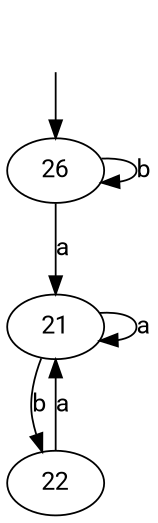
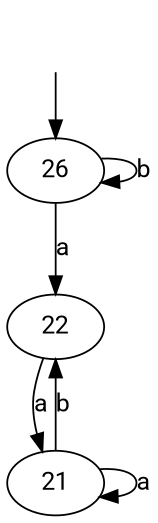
(56, 240) -> (56, 240)
